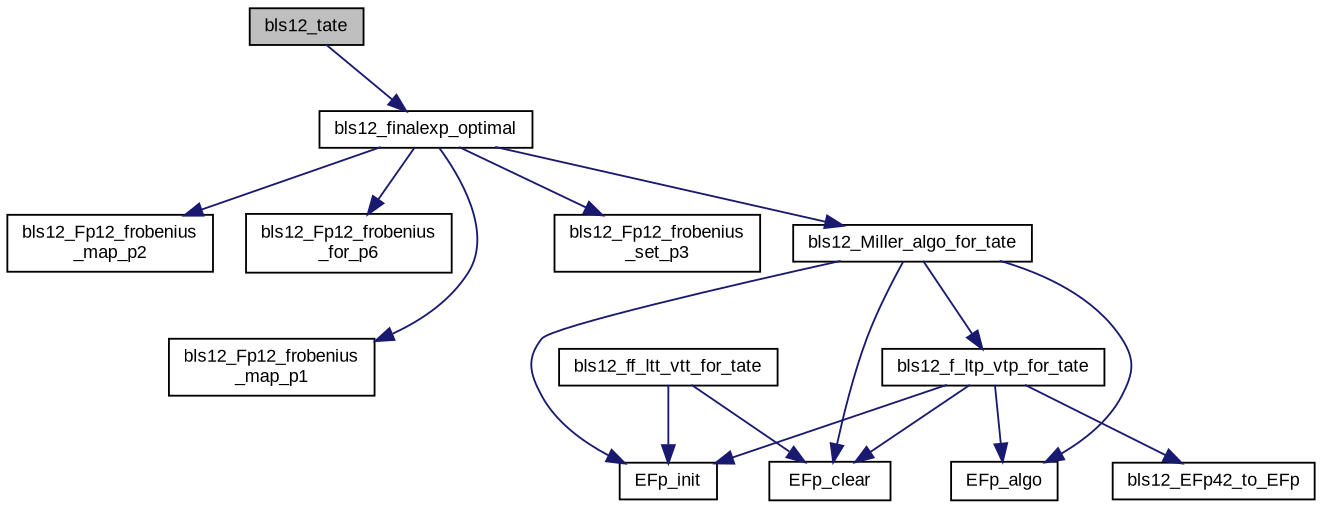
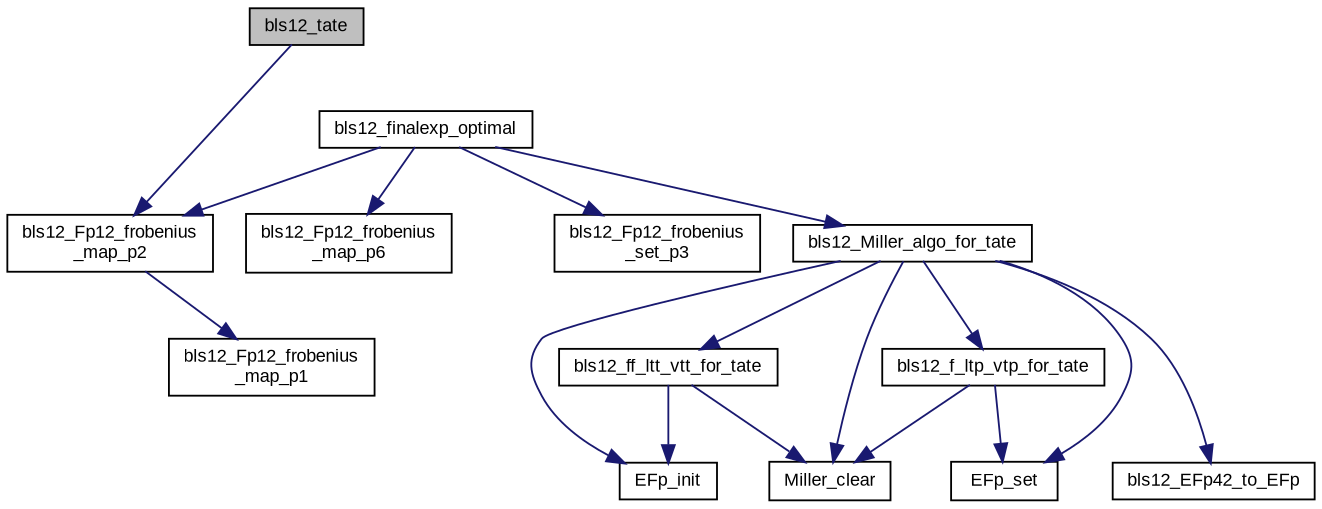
(359, 72) -> (219, 123)
(349, 243) -> (349, 243)
(475, 255) -> (184, 300)
none -> (799, 301)
(1088, 417) -> (1130, 321)
(829, 425) -> none
(830, 481) -> (830, 481)
(1004, 481) -> (1004, 481)
